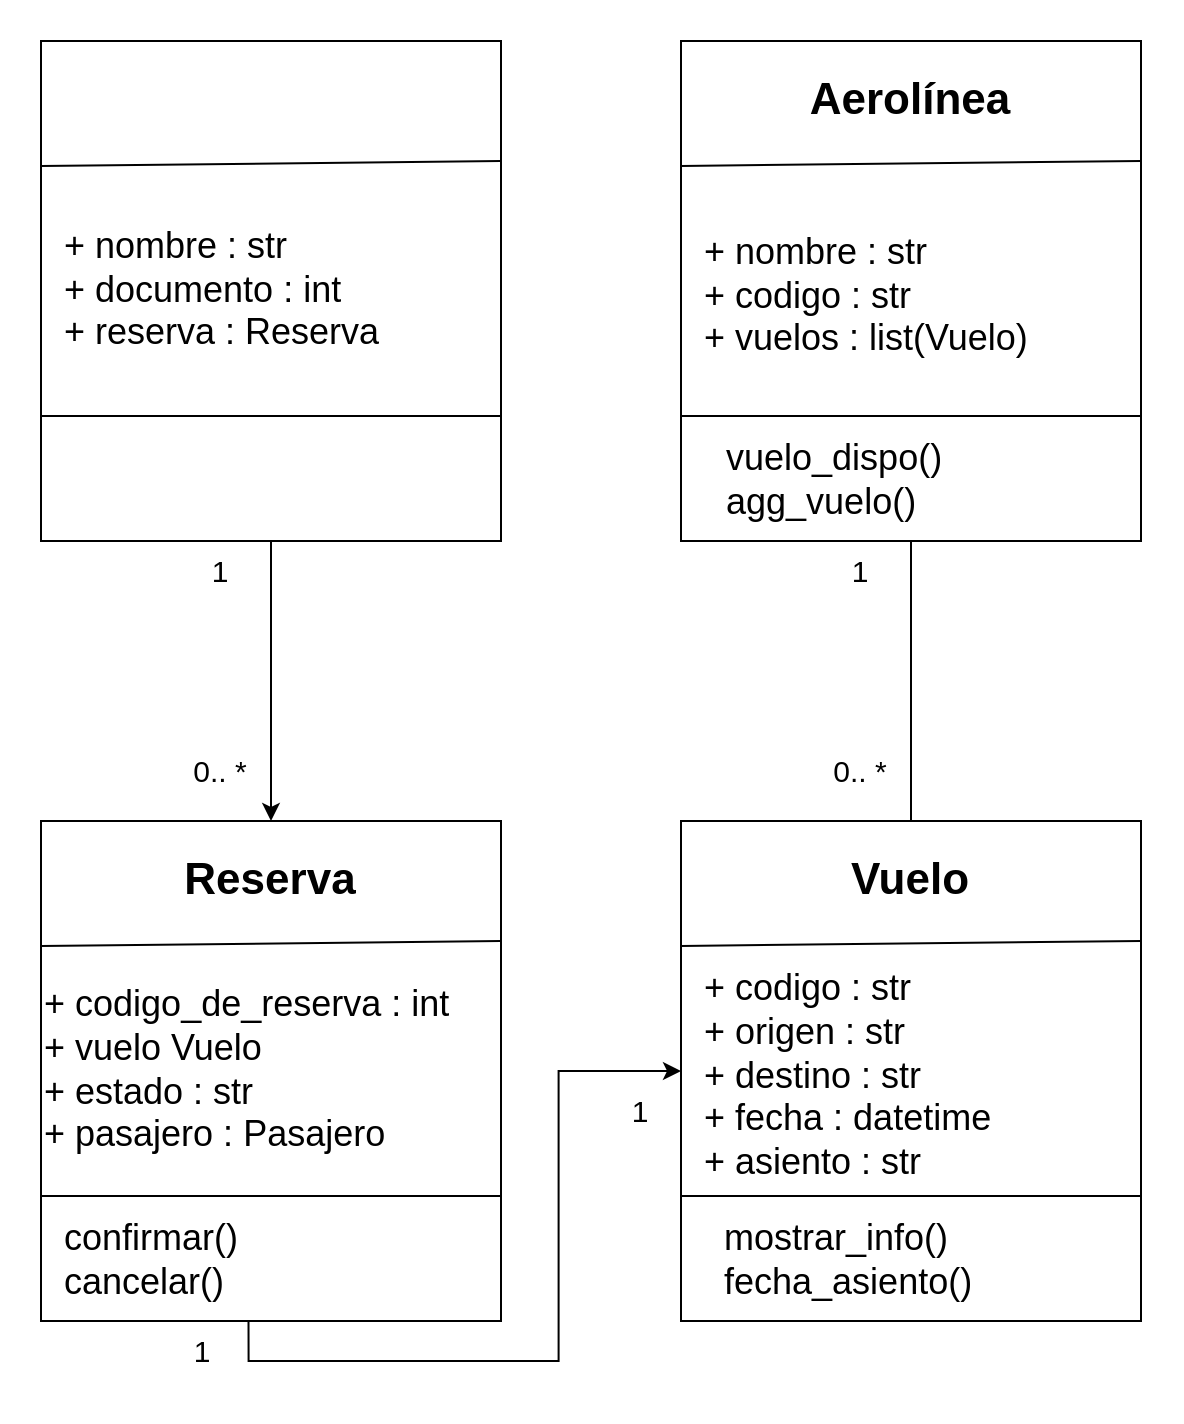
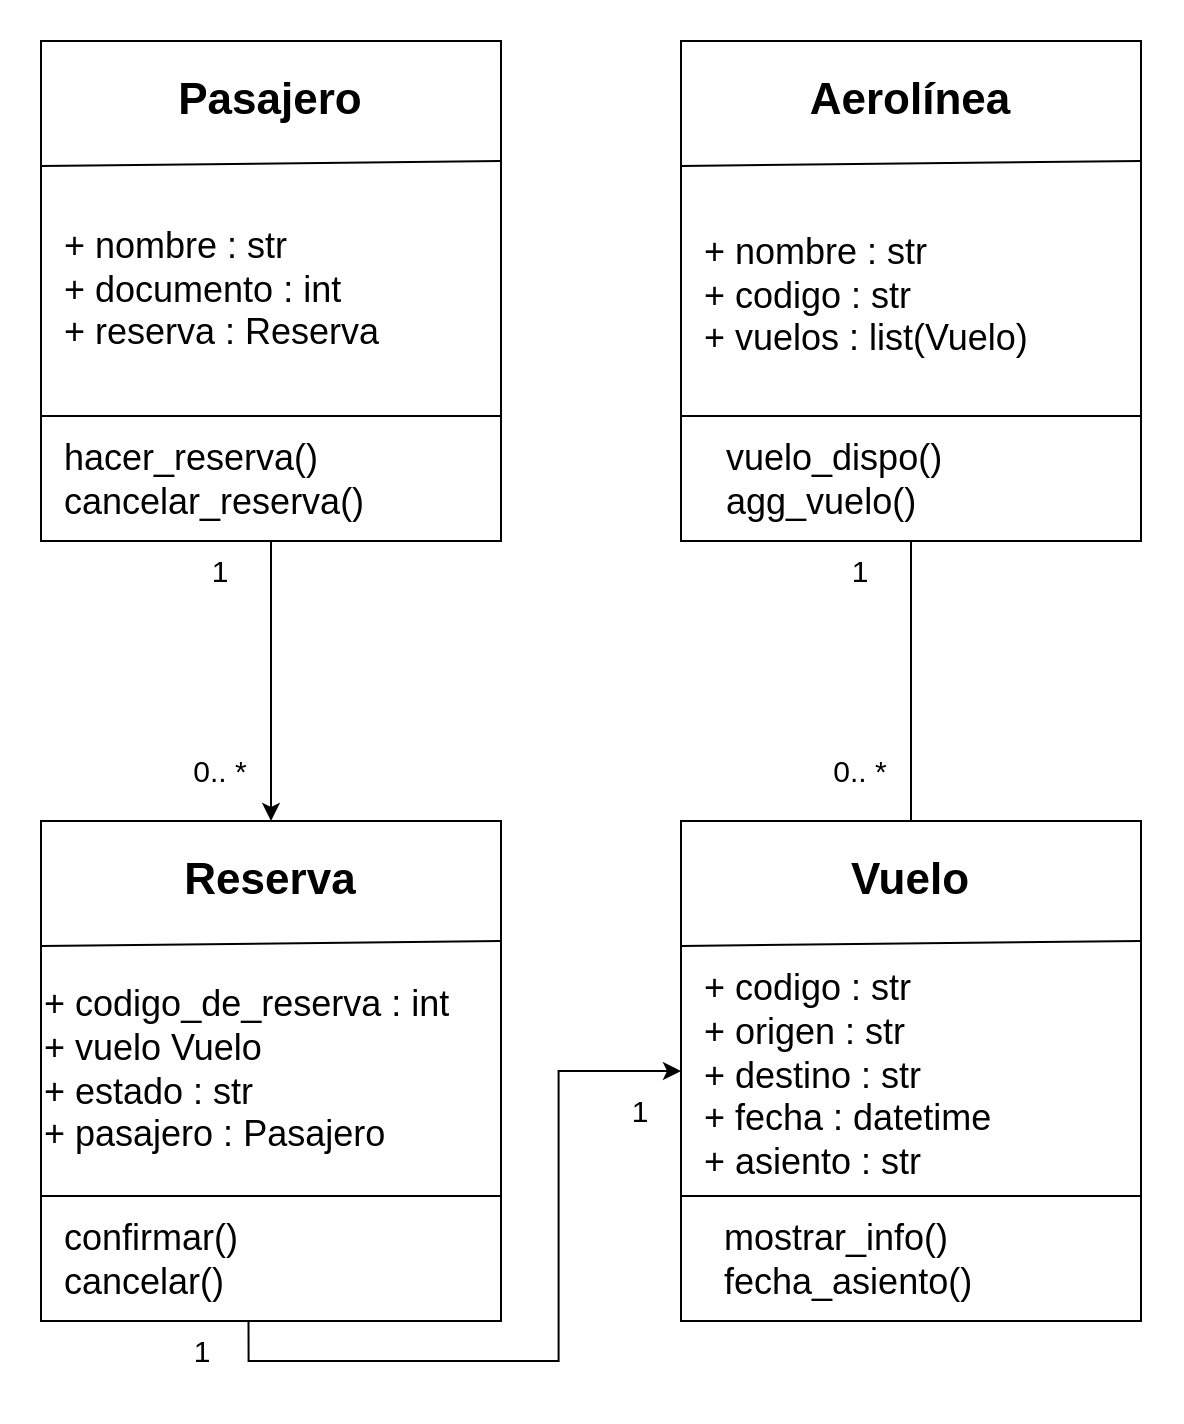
none -> (271, 101)
none -> (249, 481)
